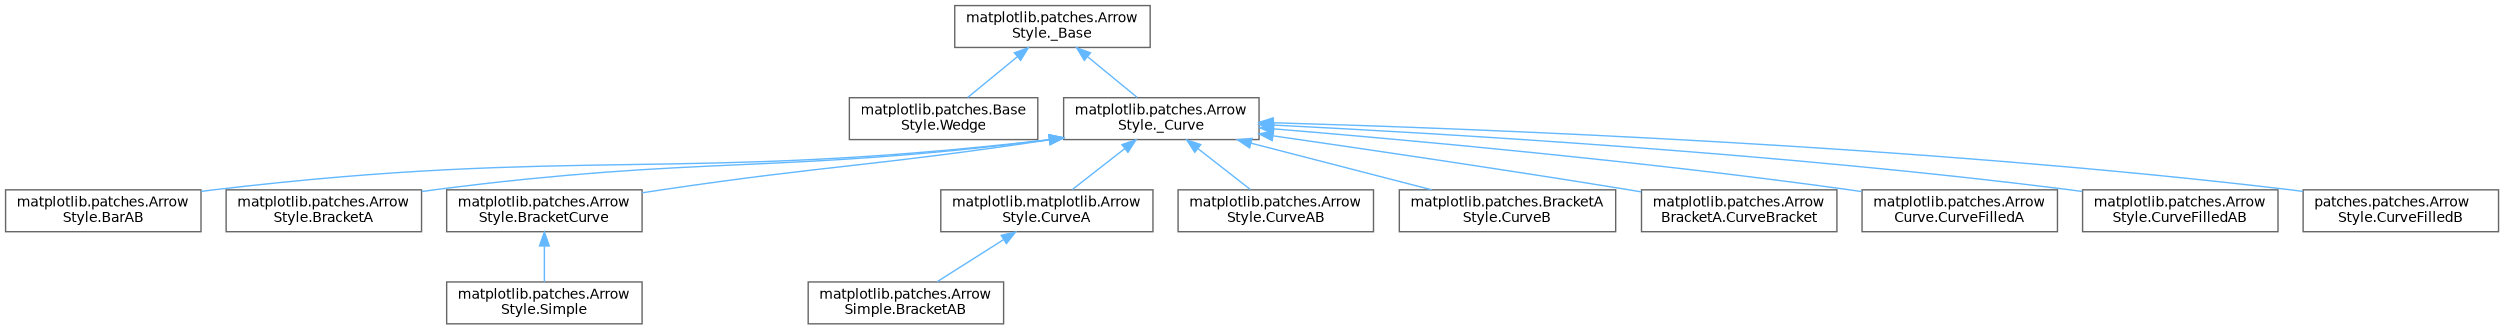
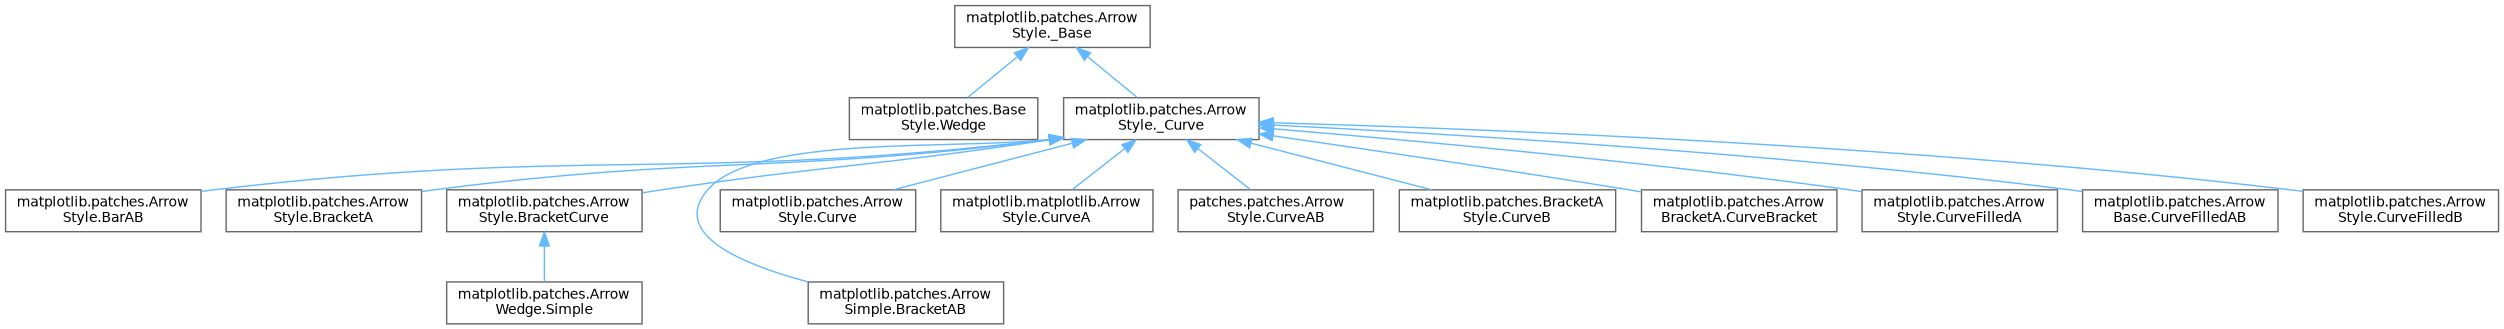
none -> (818, 211)
(1276, 211) -> (1276, 211)
(1960, 211) -> (1960, 211)
(2180, 211) -> (2180, 211)
(2401, 211) -> (2401, 211)
(970, 261) -> (857, 148)
(544, 303) -> (544, 303)
